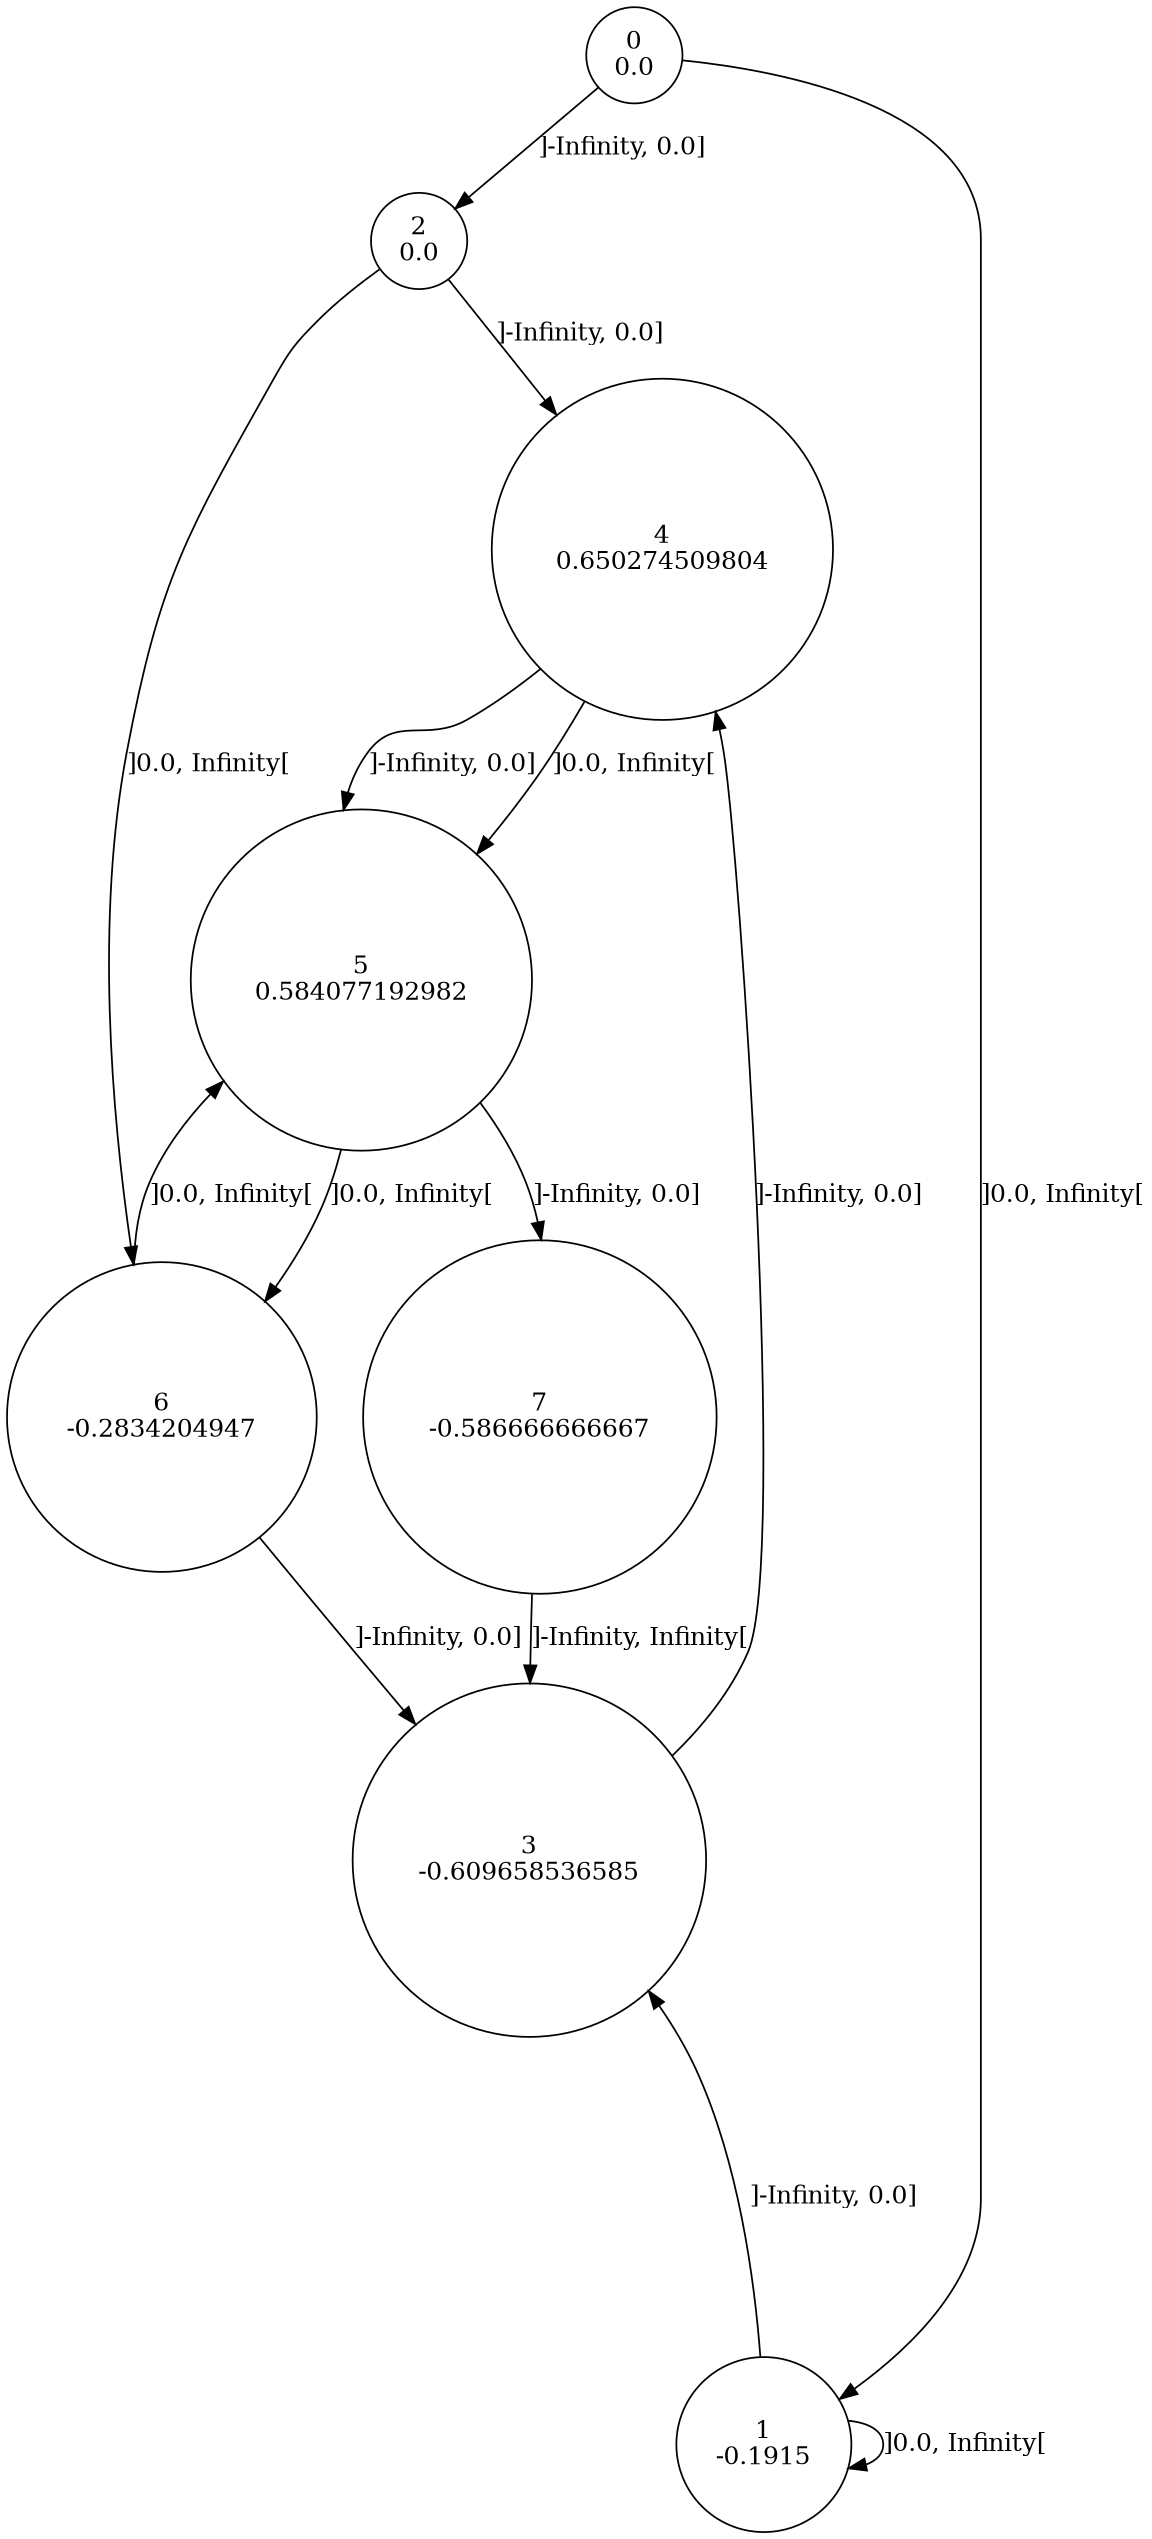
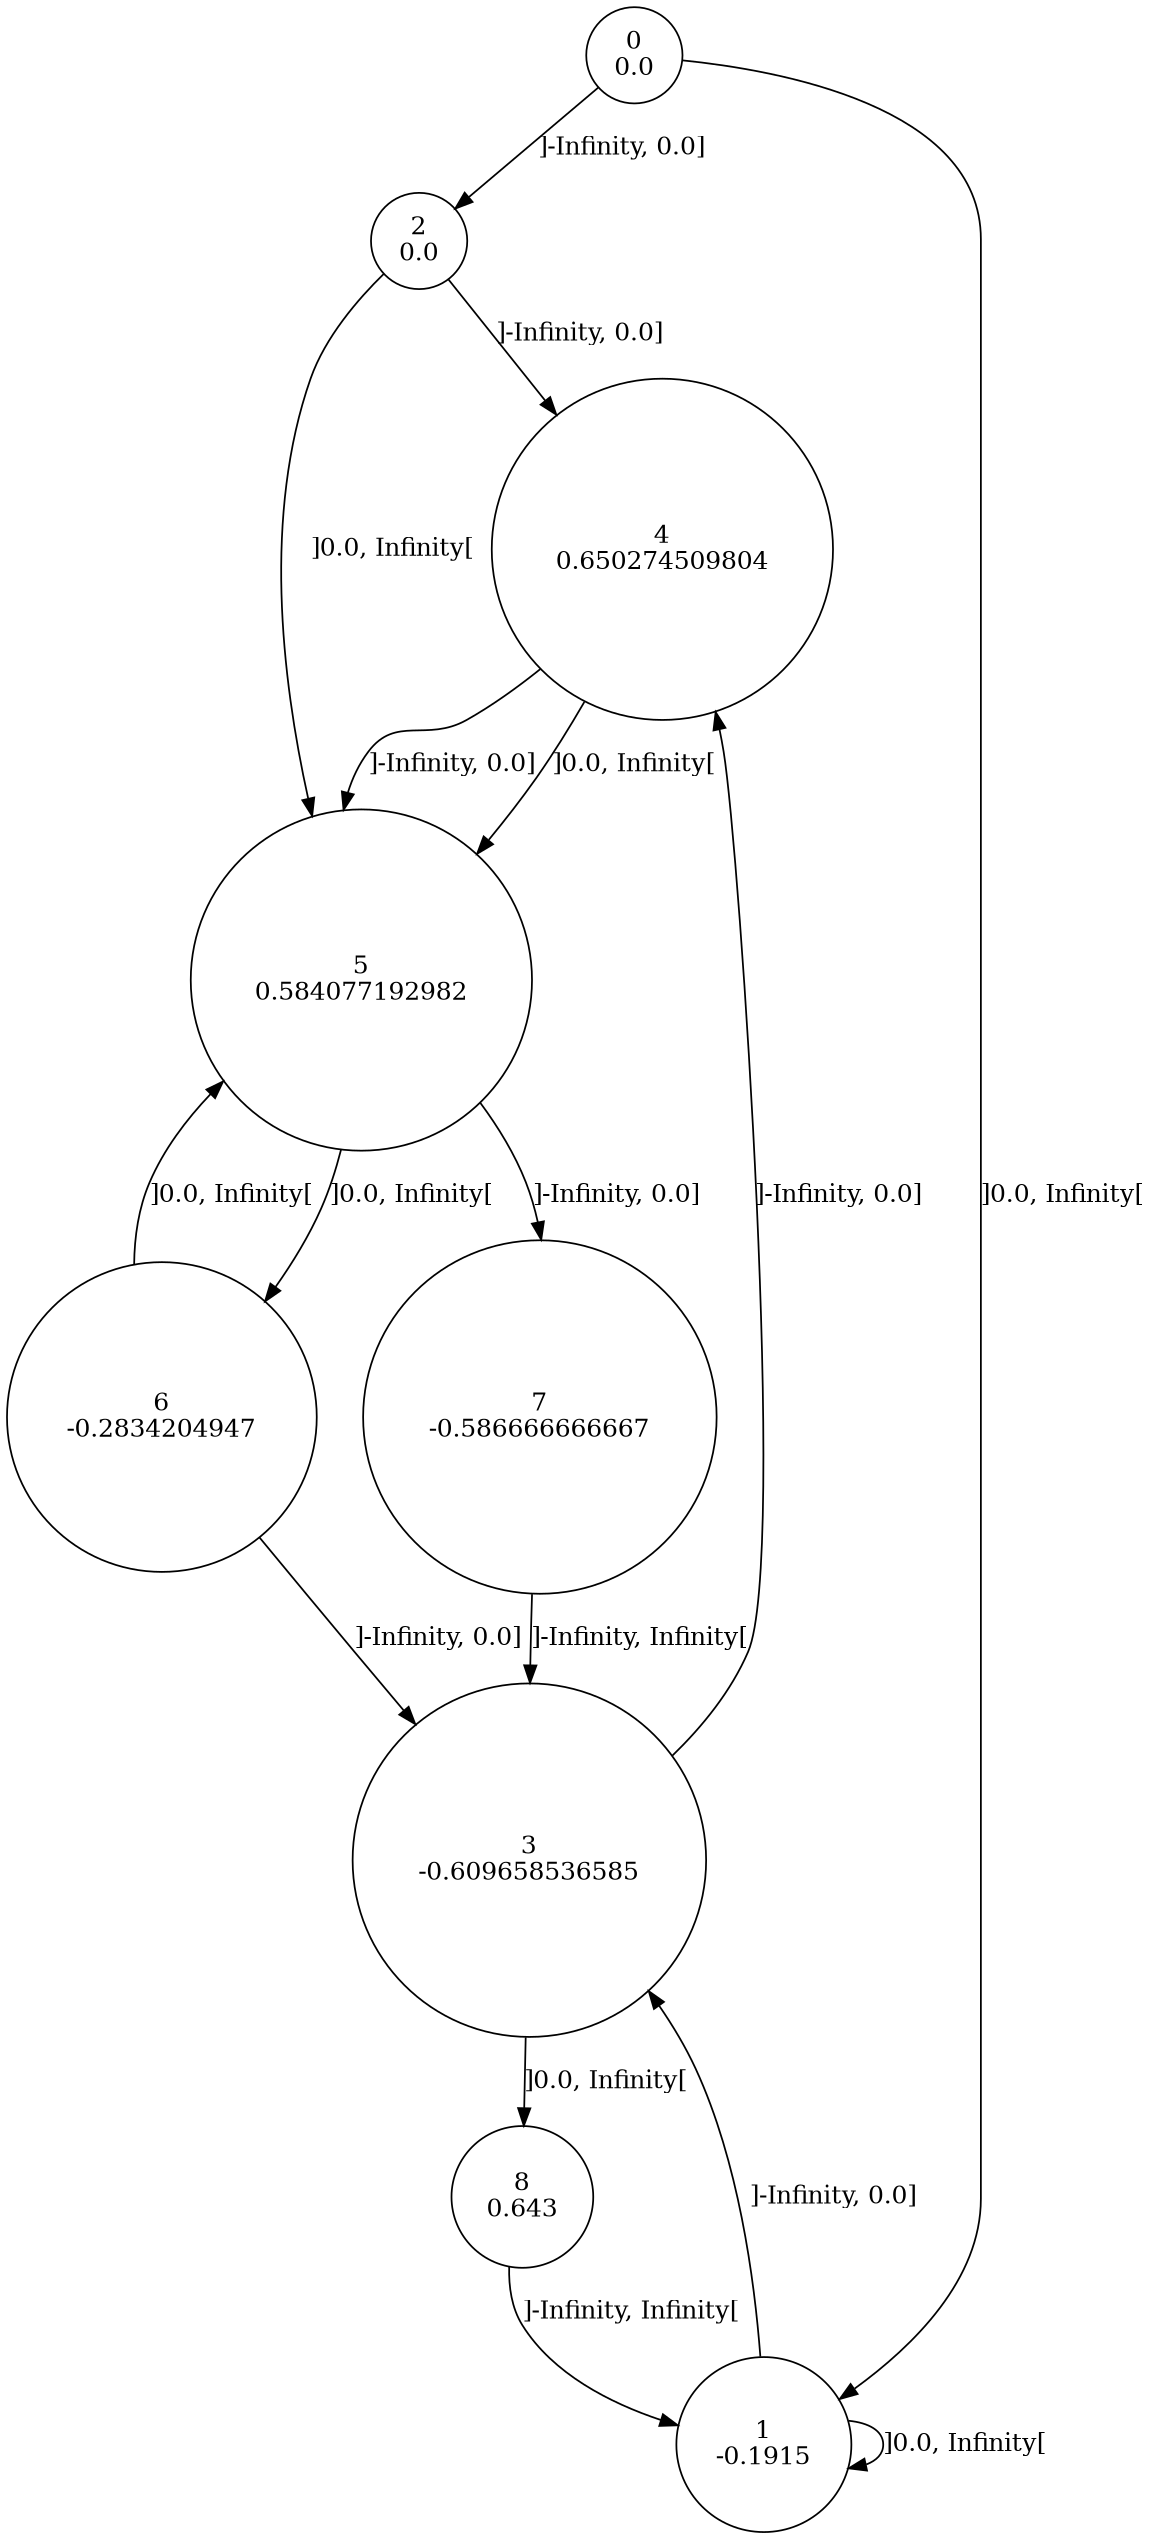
(133, 722) -> (283, 524)
none -> (522, 2197)
